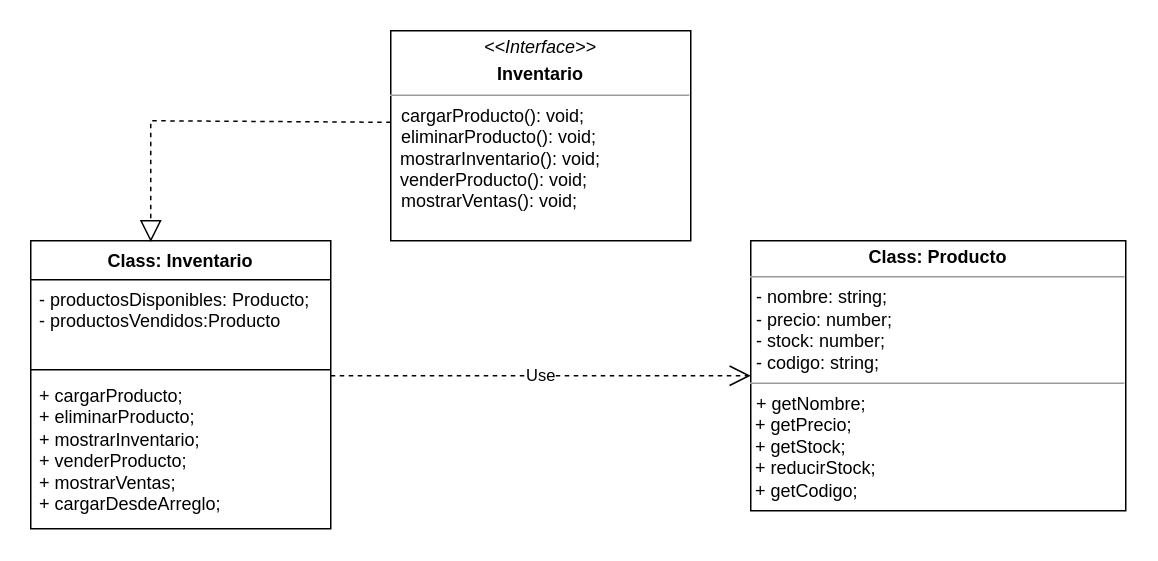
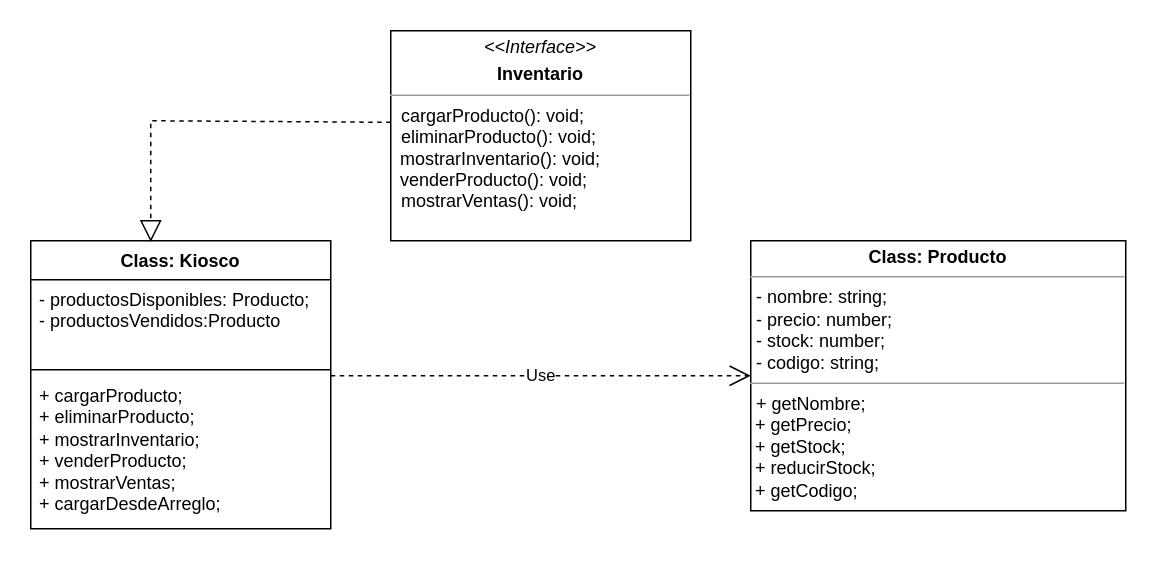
(181, 262) -> (181, 262)
